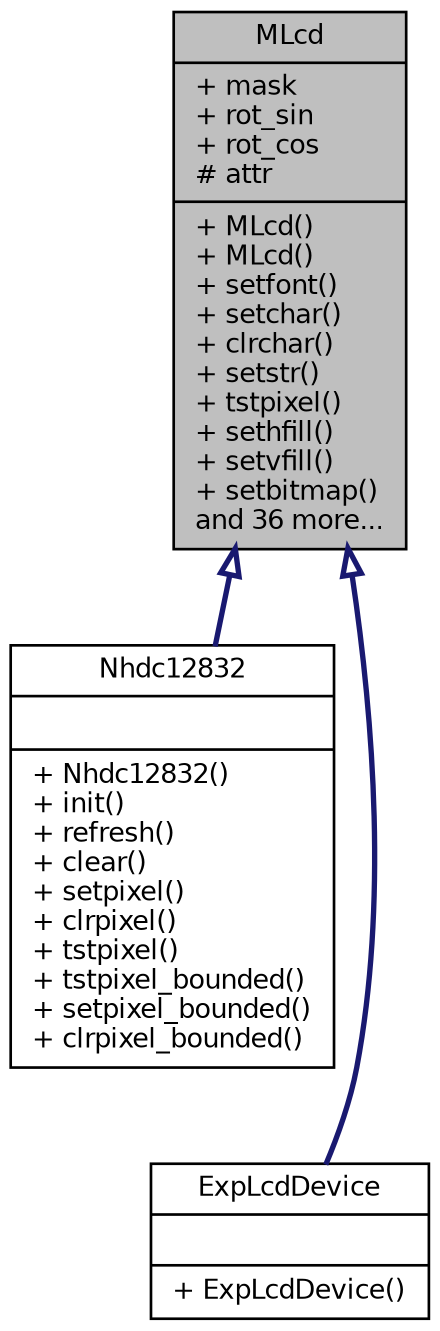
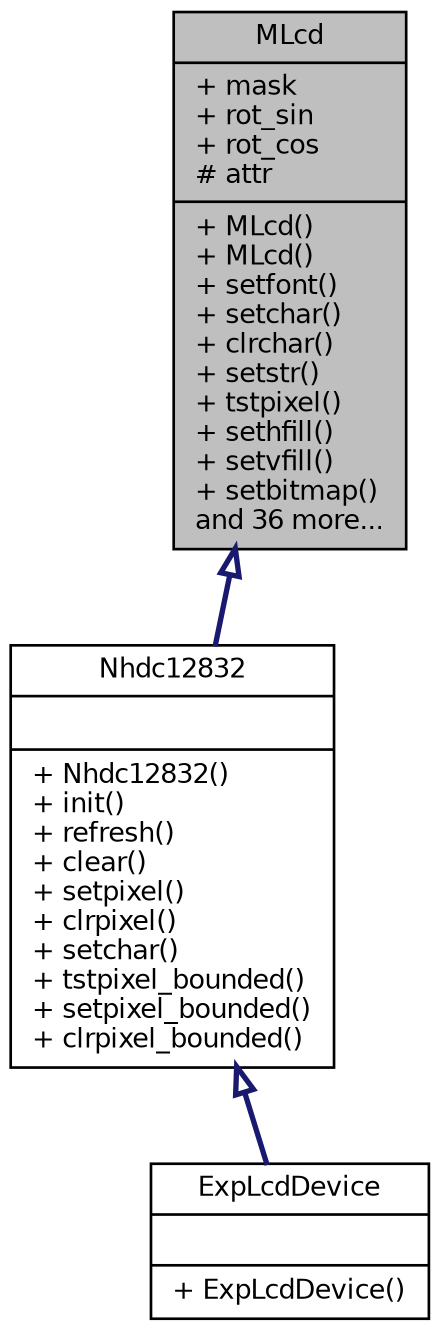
(374, 873) -> (256, 1129)
(106, 951) -> (106, 951)
